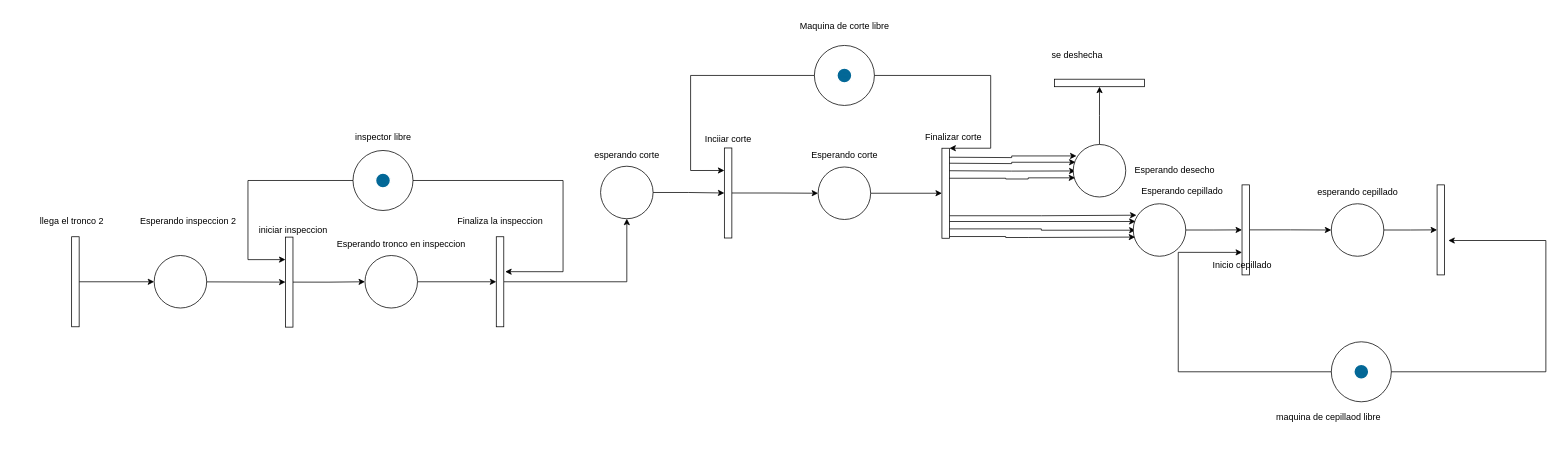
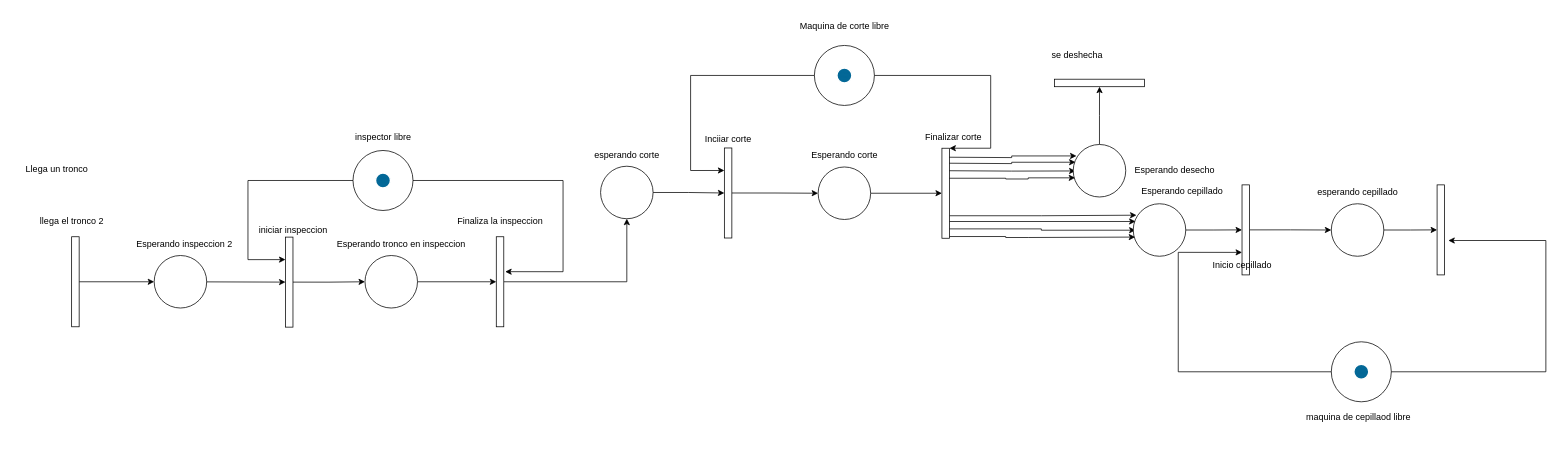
none -> (57, 169)
(188, 222) -> (184, 244)
(1328, 423) -> (1358, 423)
